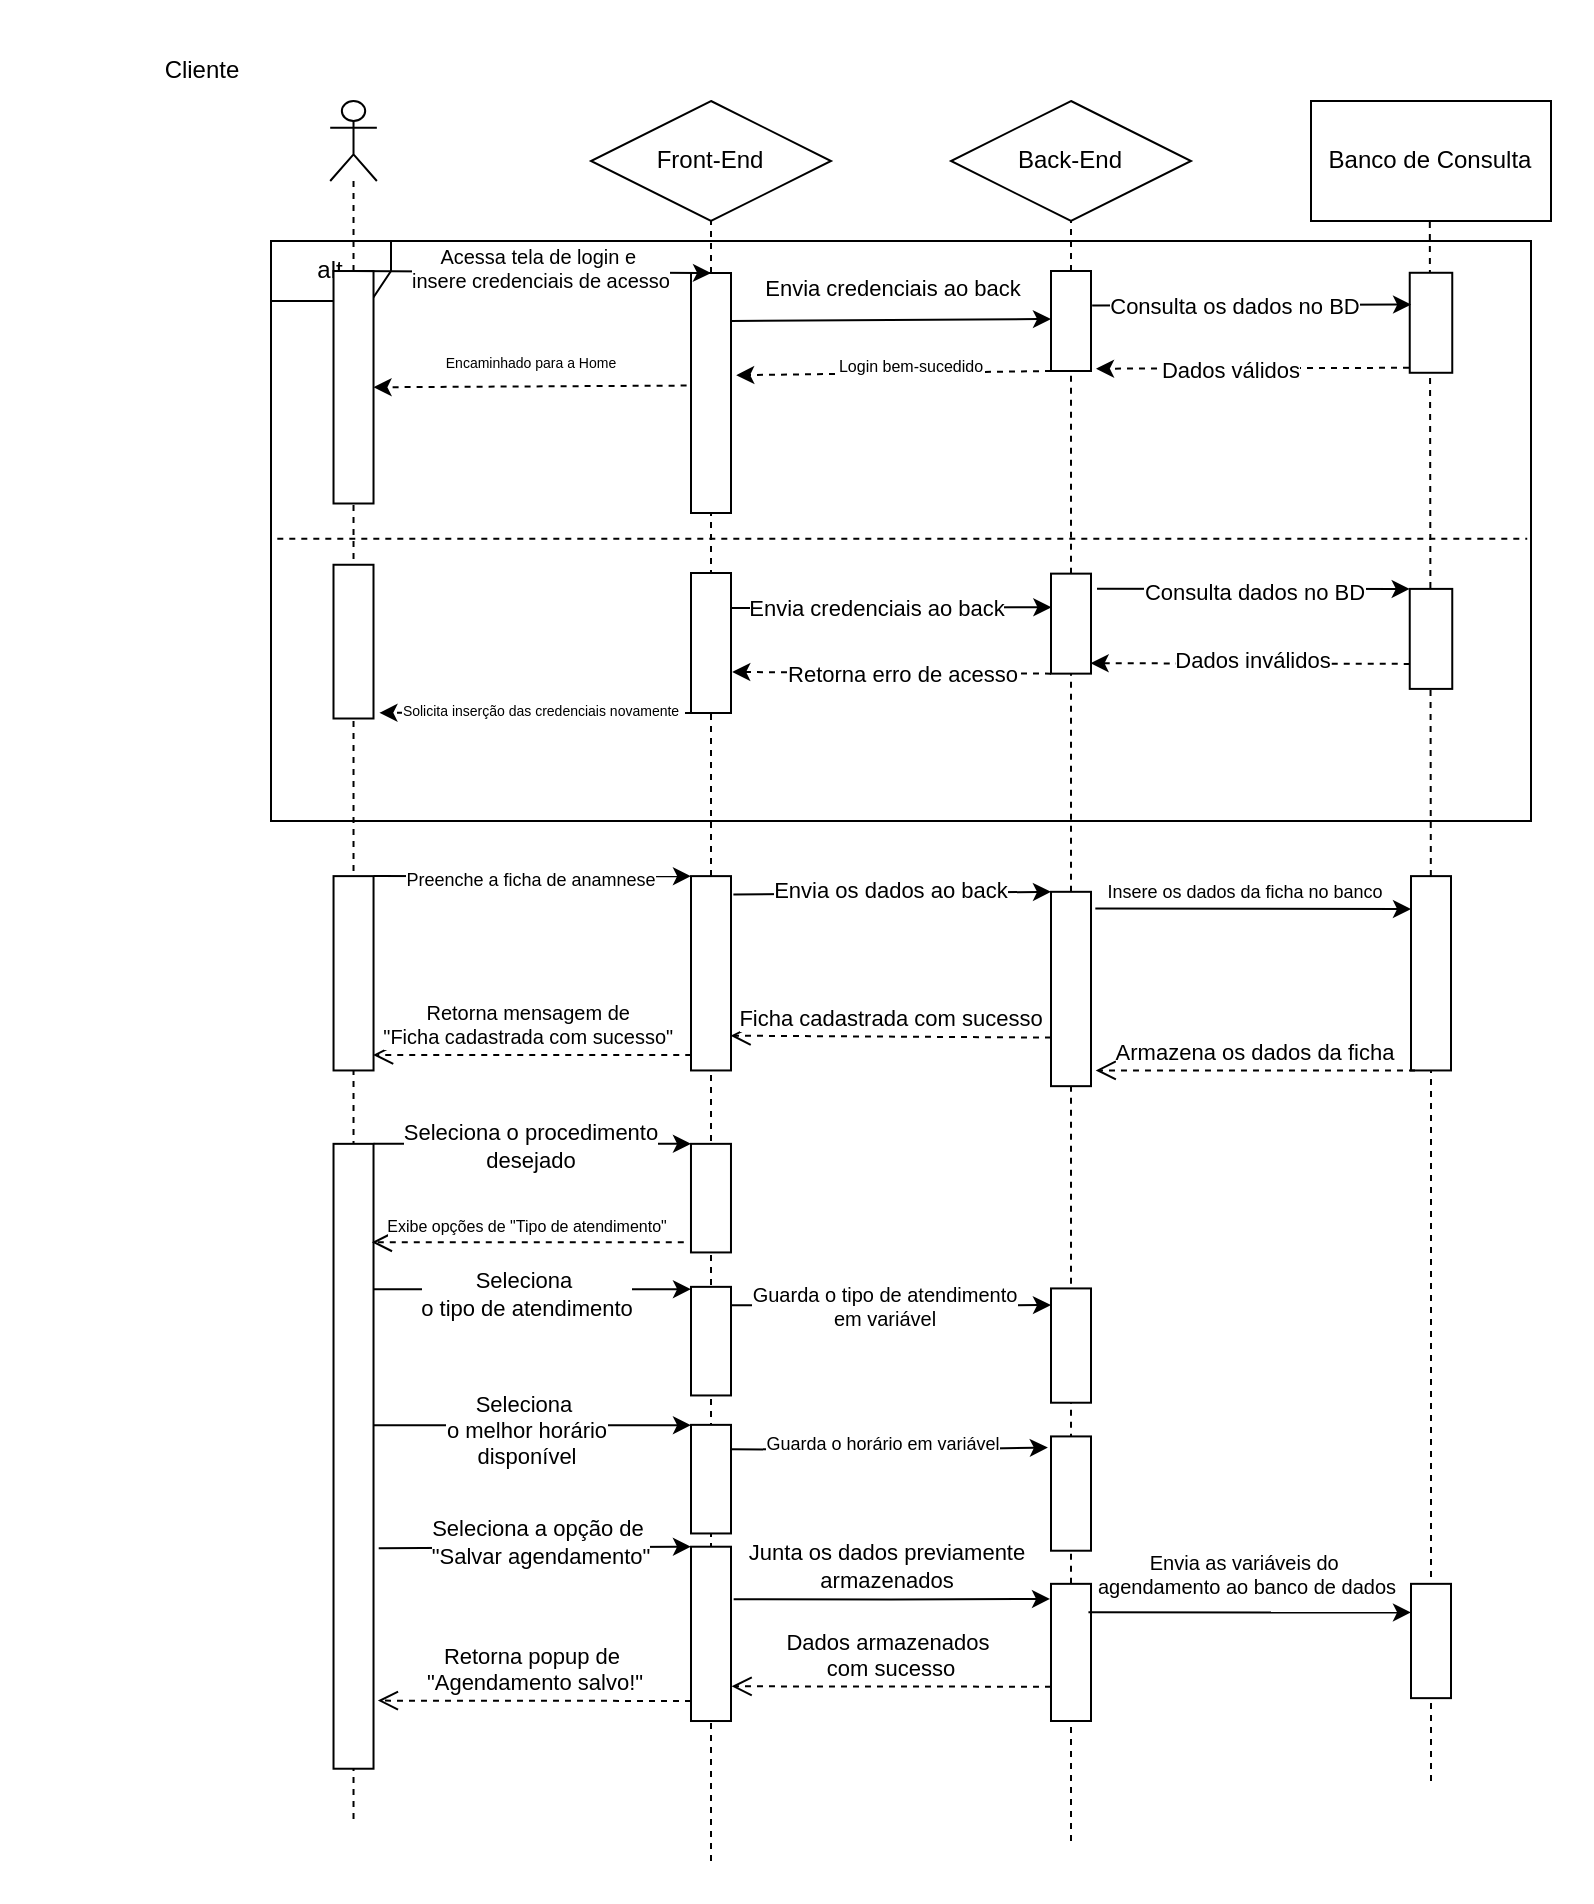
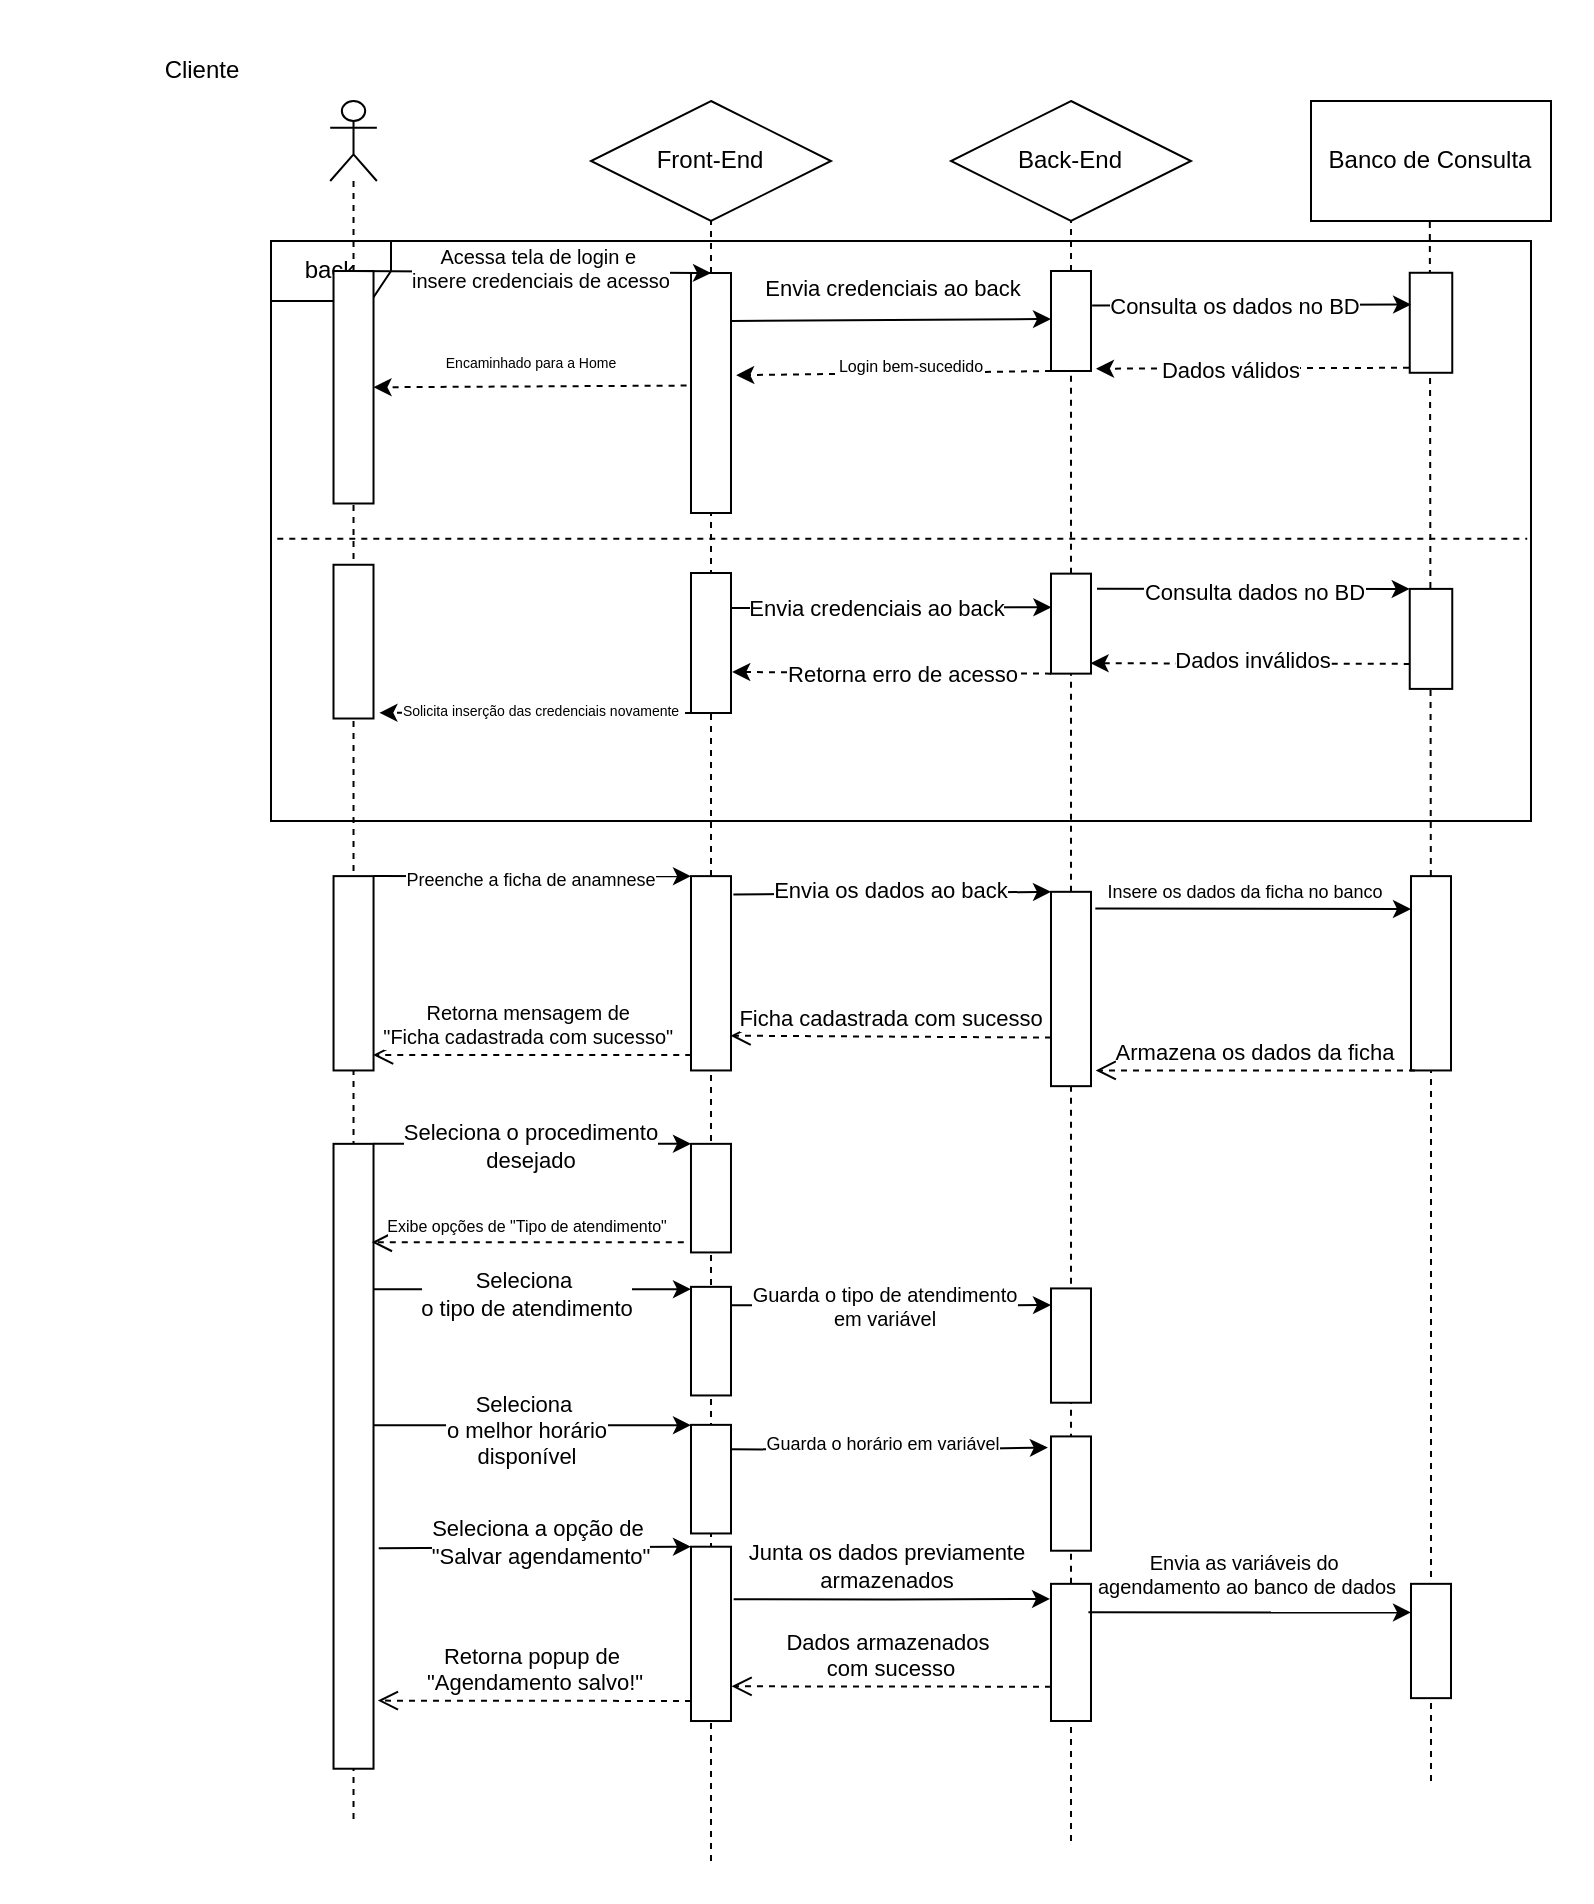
(331, 271) -> (331, 271)
